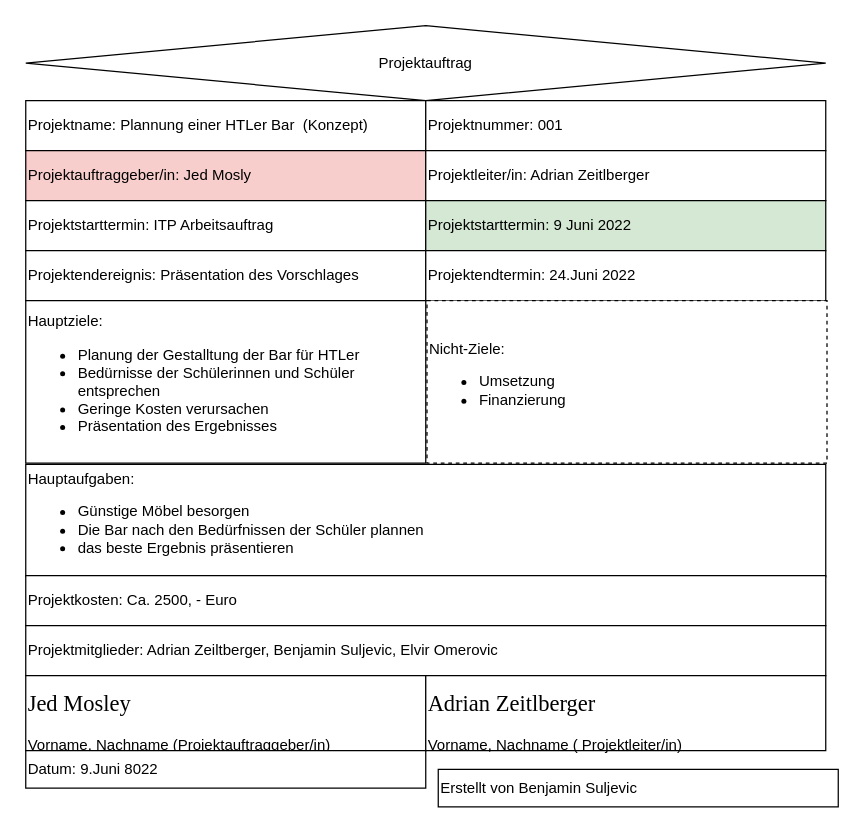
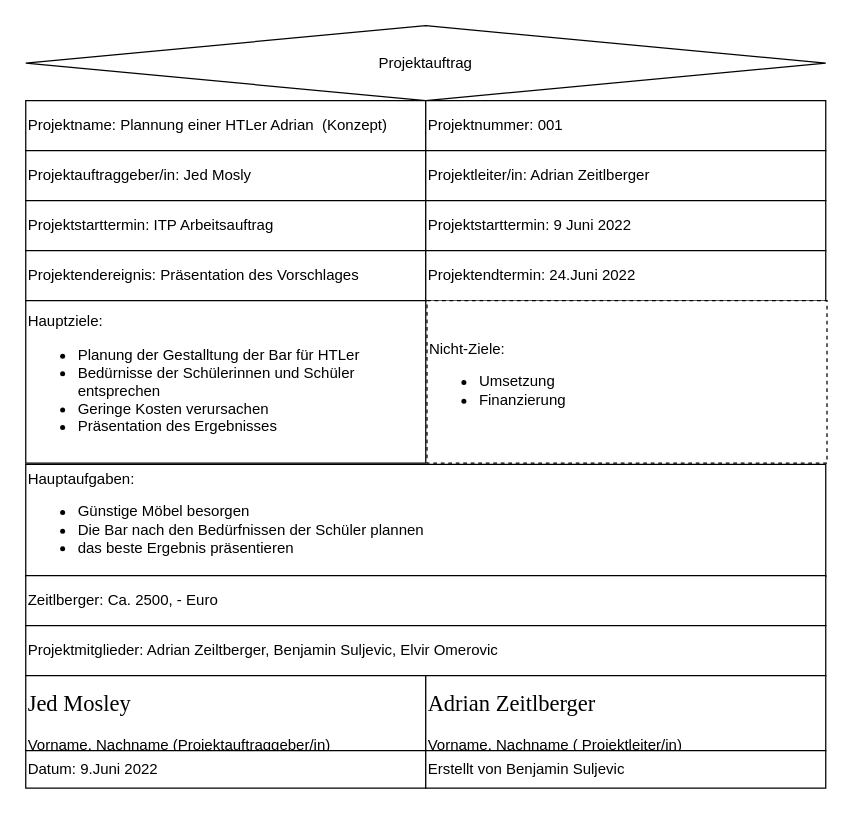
(214, 126) -> (225, 126)
(226, 176) -> (226, 176)
(626, 226) -> (626, 226)
(145, 601) -> (132, 601)
(94, 769) -> (94, 769)
(638, 788) -> (626, 769)
